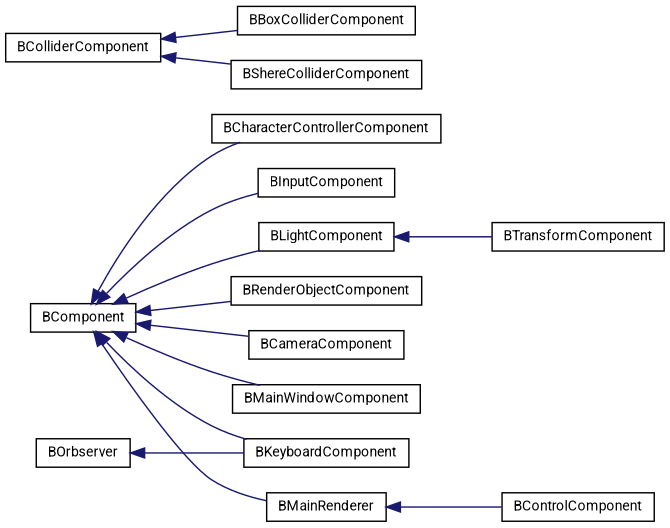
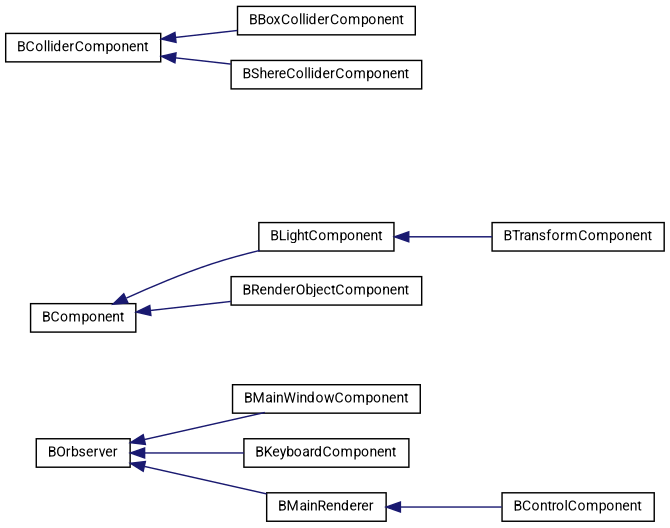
(326, 129) -> none
(326, 183) -> none
(326, 345) -> none
(192, 365) -> (205, 426)
(171, 400) -> none
(171, 438) -> (206, 480)
